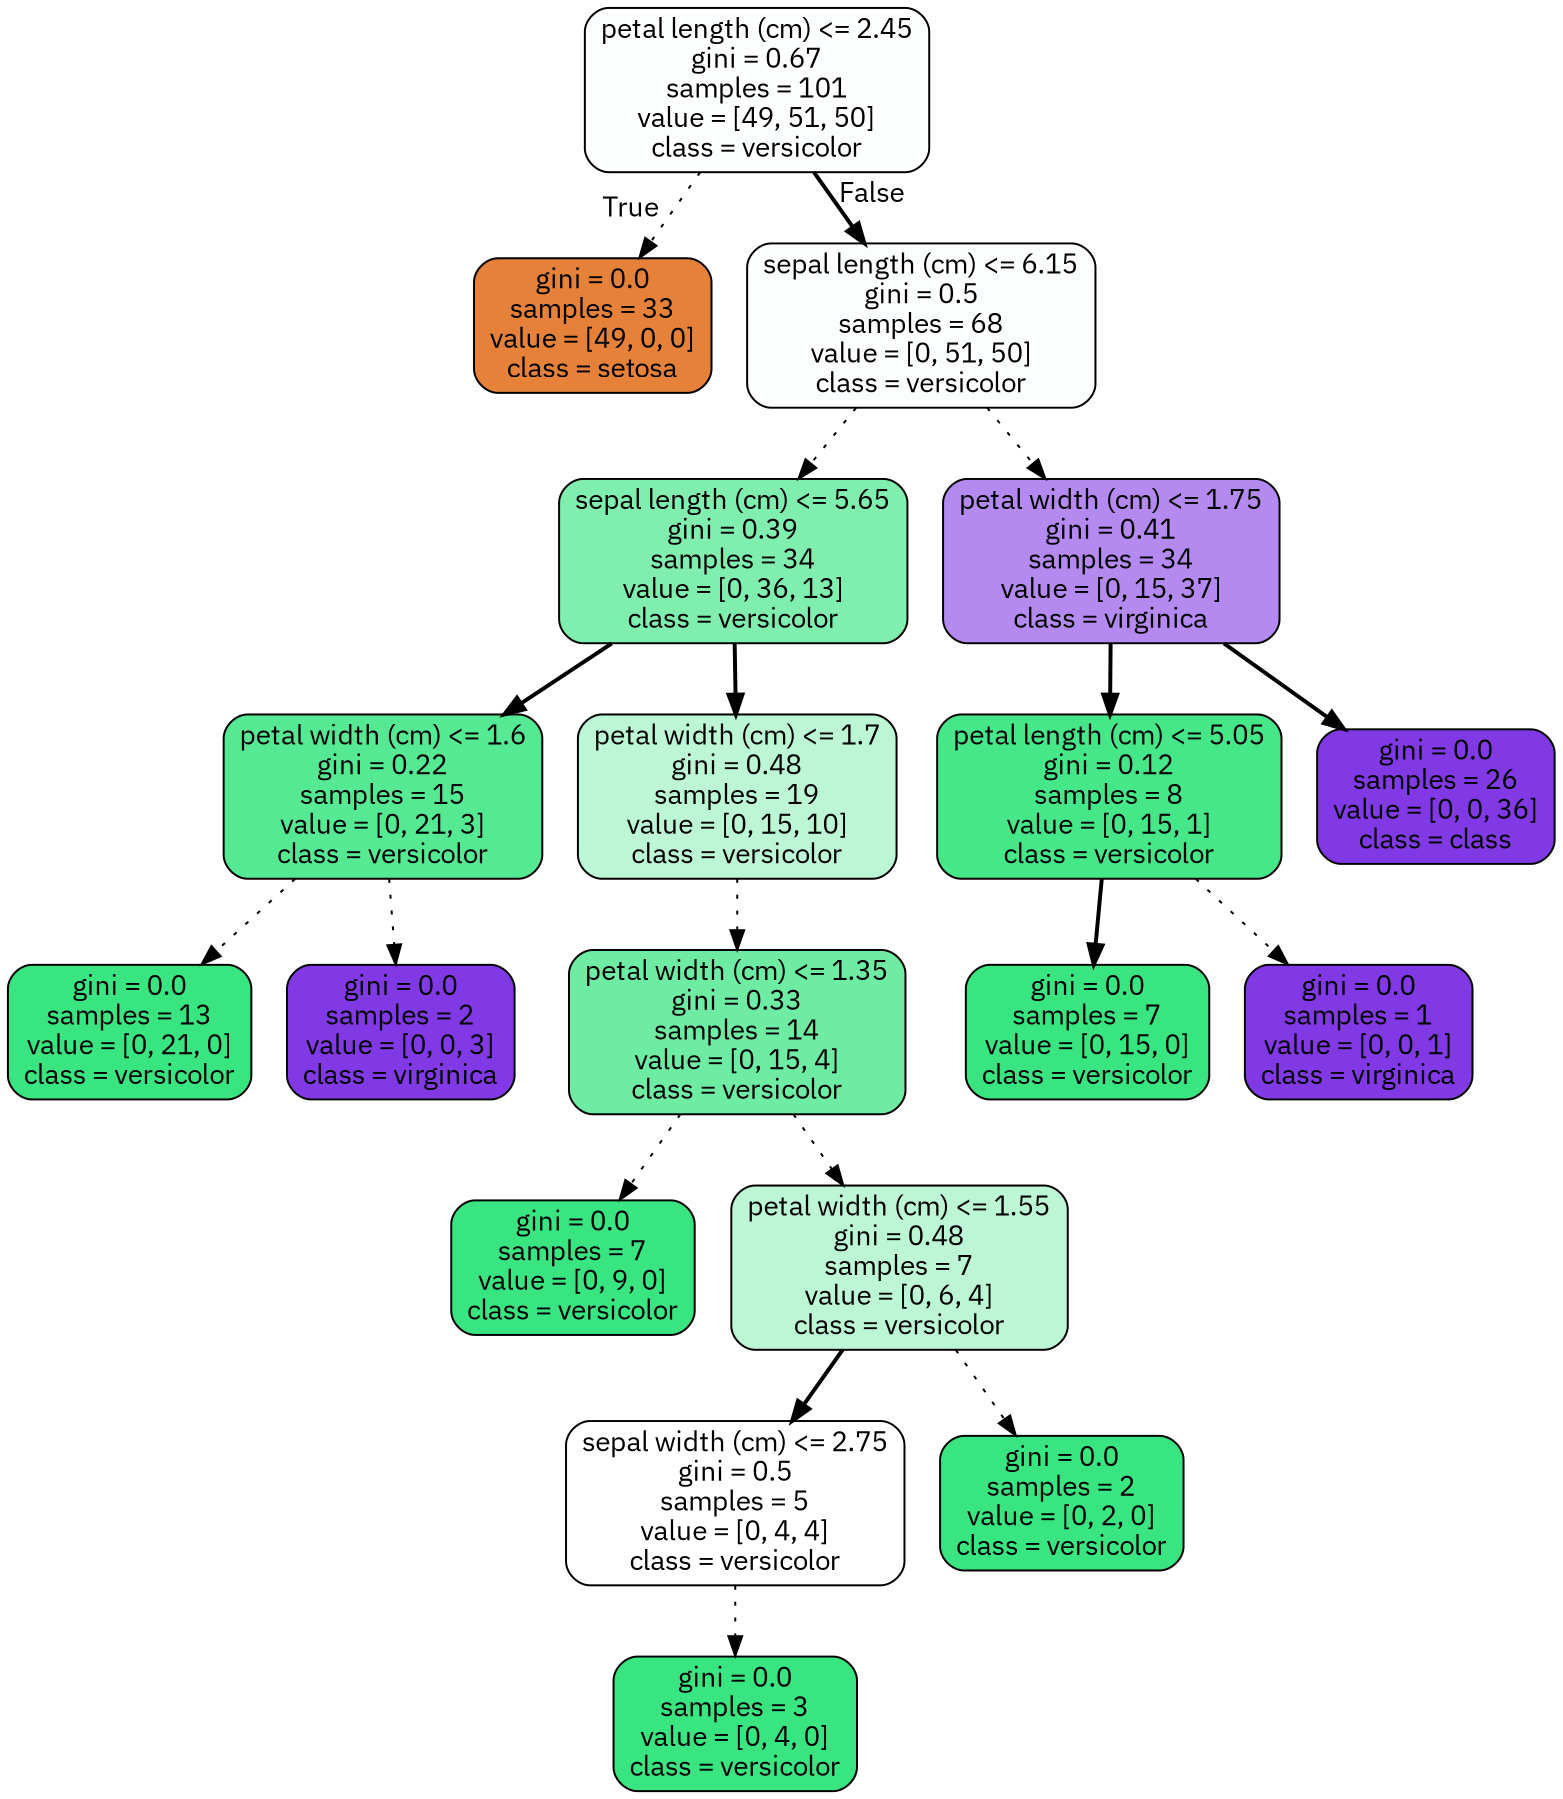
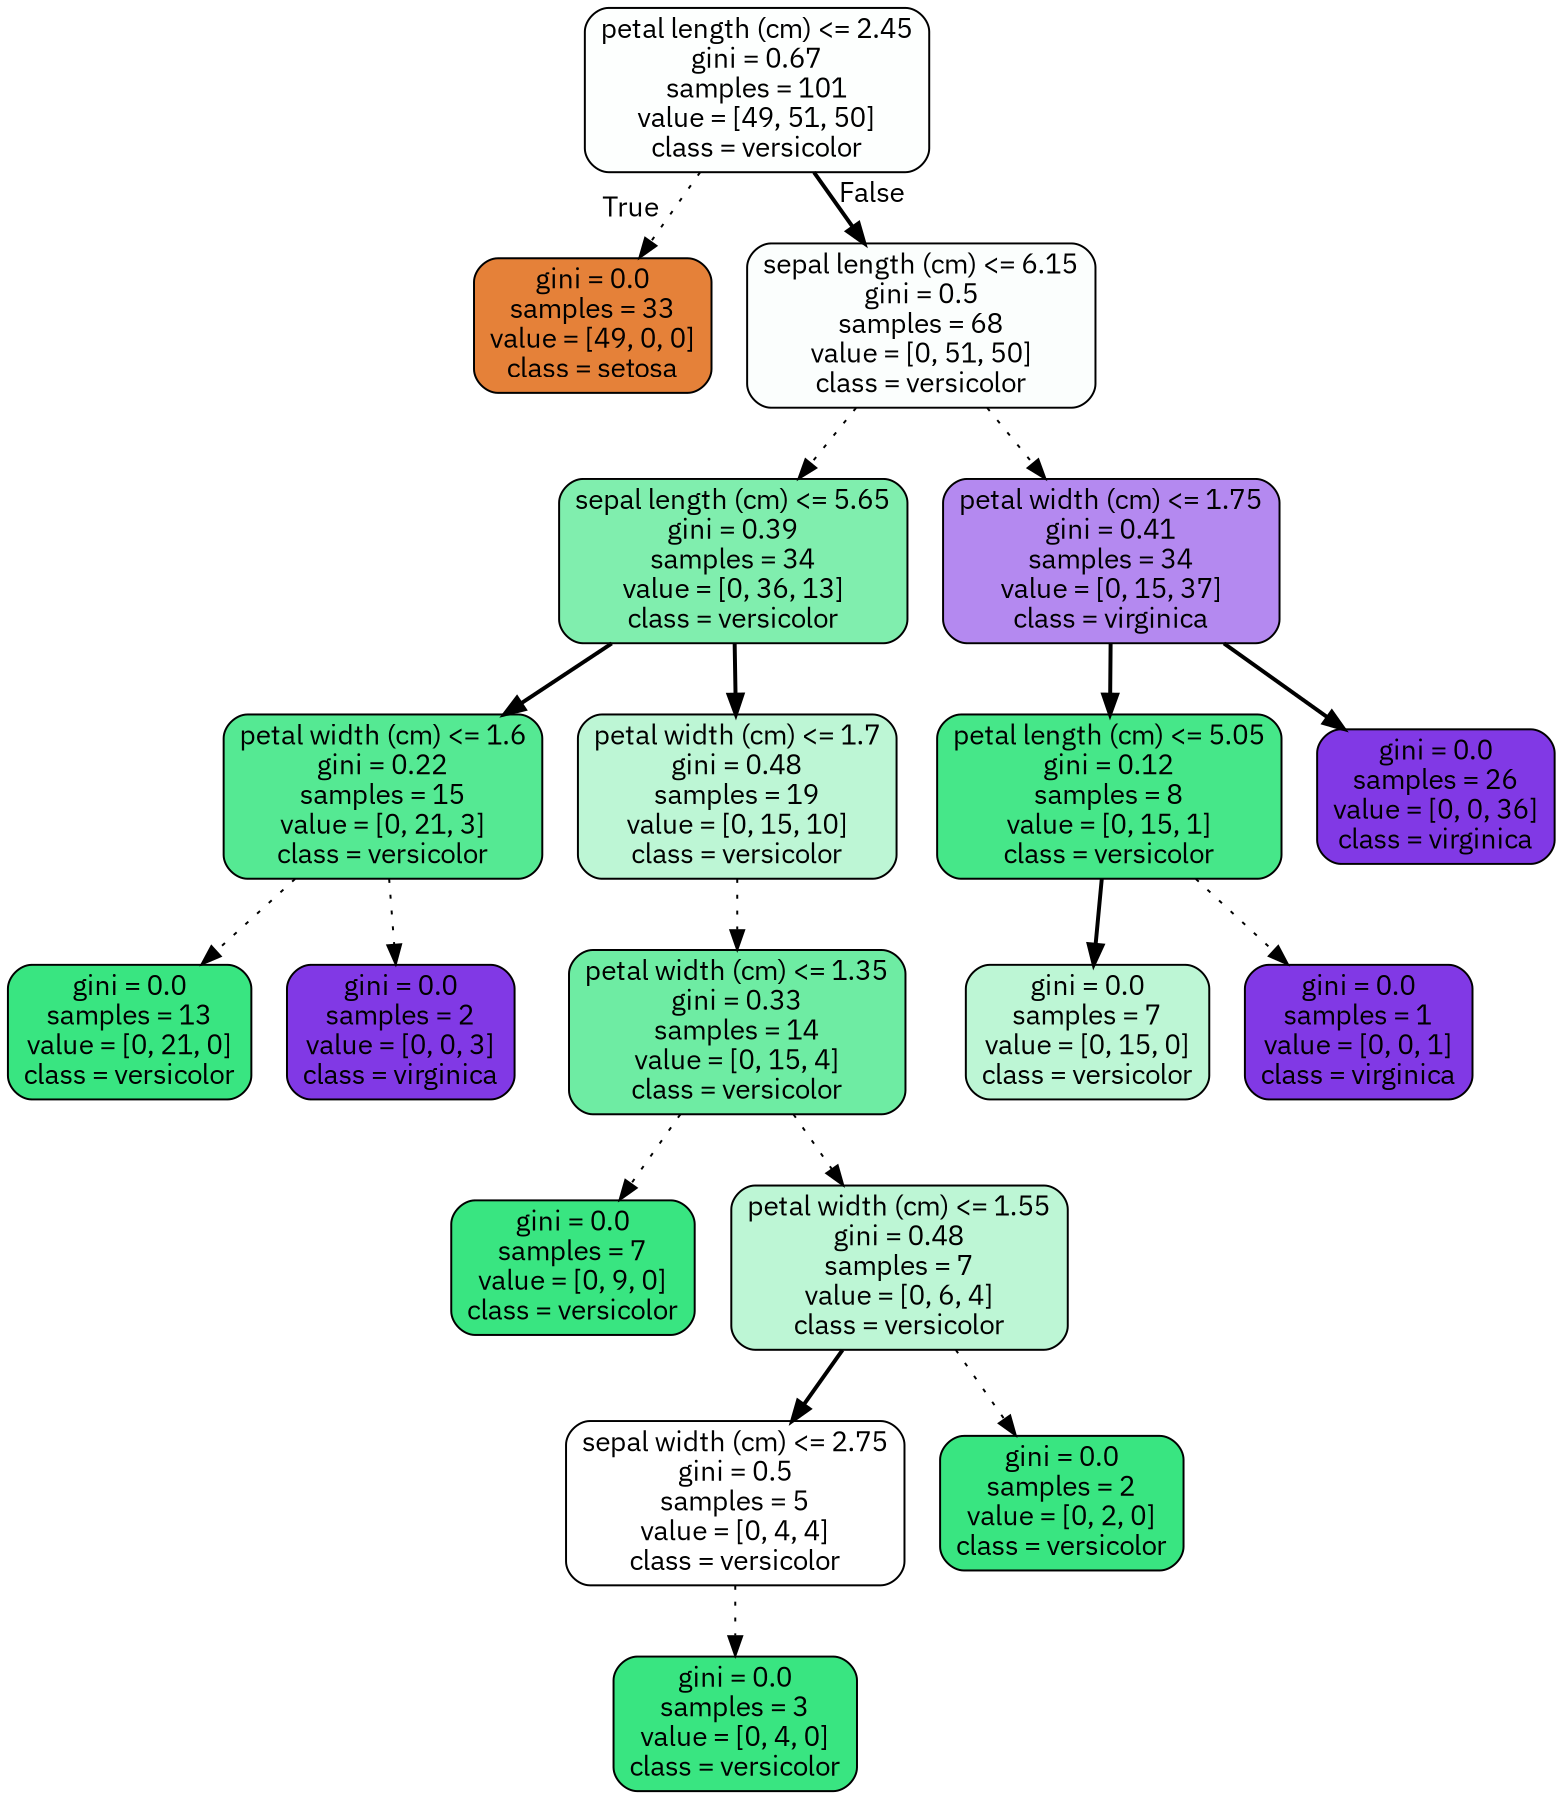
(1436, 797) -> (1436, 797)
(1088, 1032) -> (1088, 1032)
